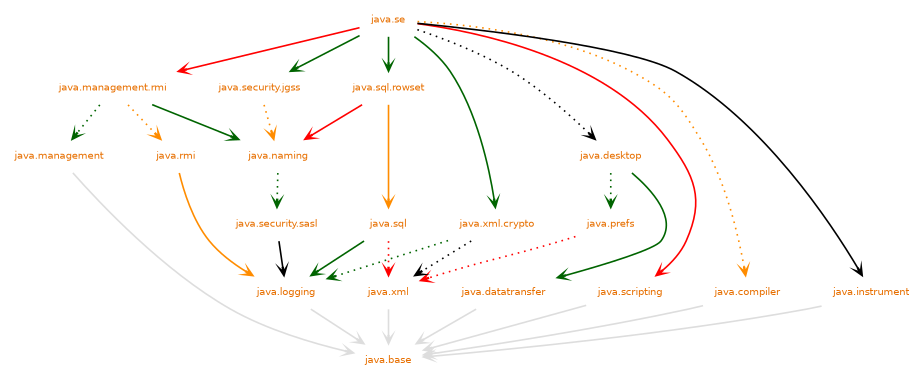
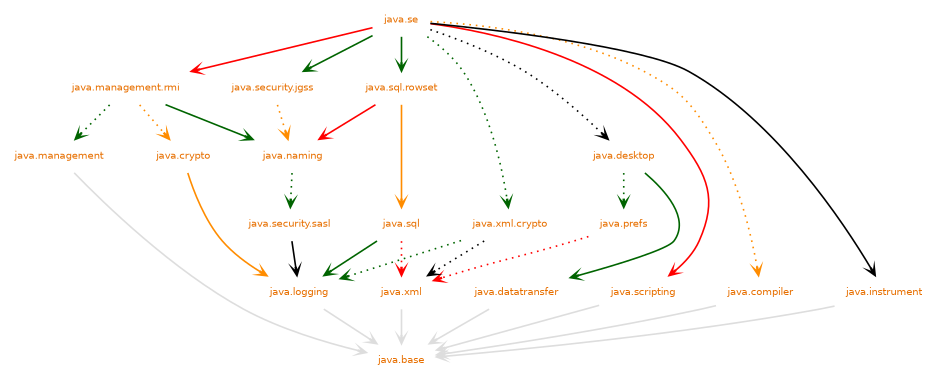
(470, 110) -> (483, 110)
(176, 156) -> (183, 156)
